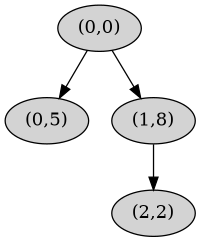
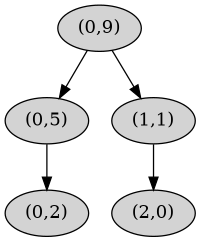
(100, 28) -> (100, 28)
(154, 121) -> (154, 121)
none -> (47, 213)
(154, 213) -> (154, 213)
